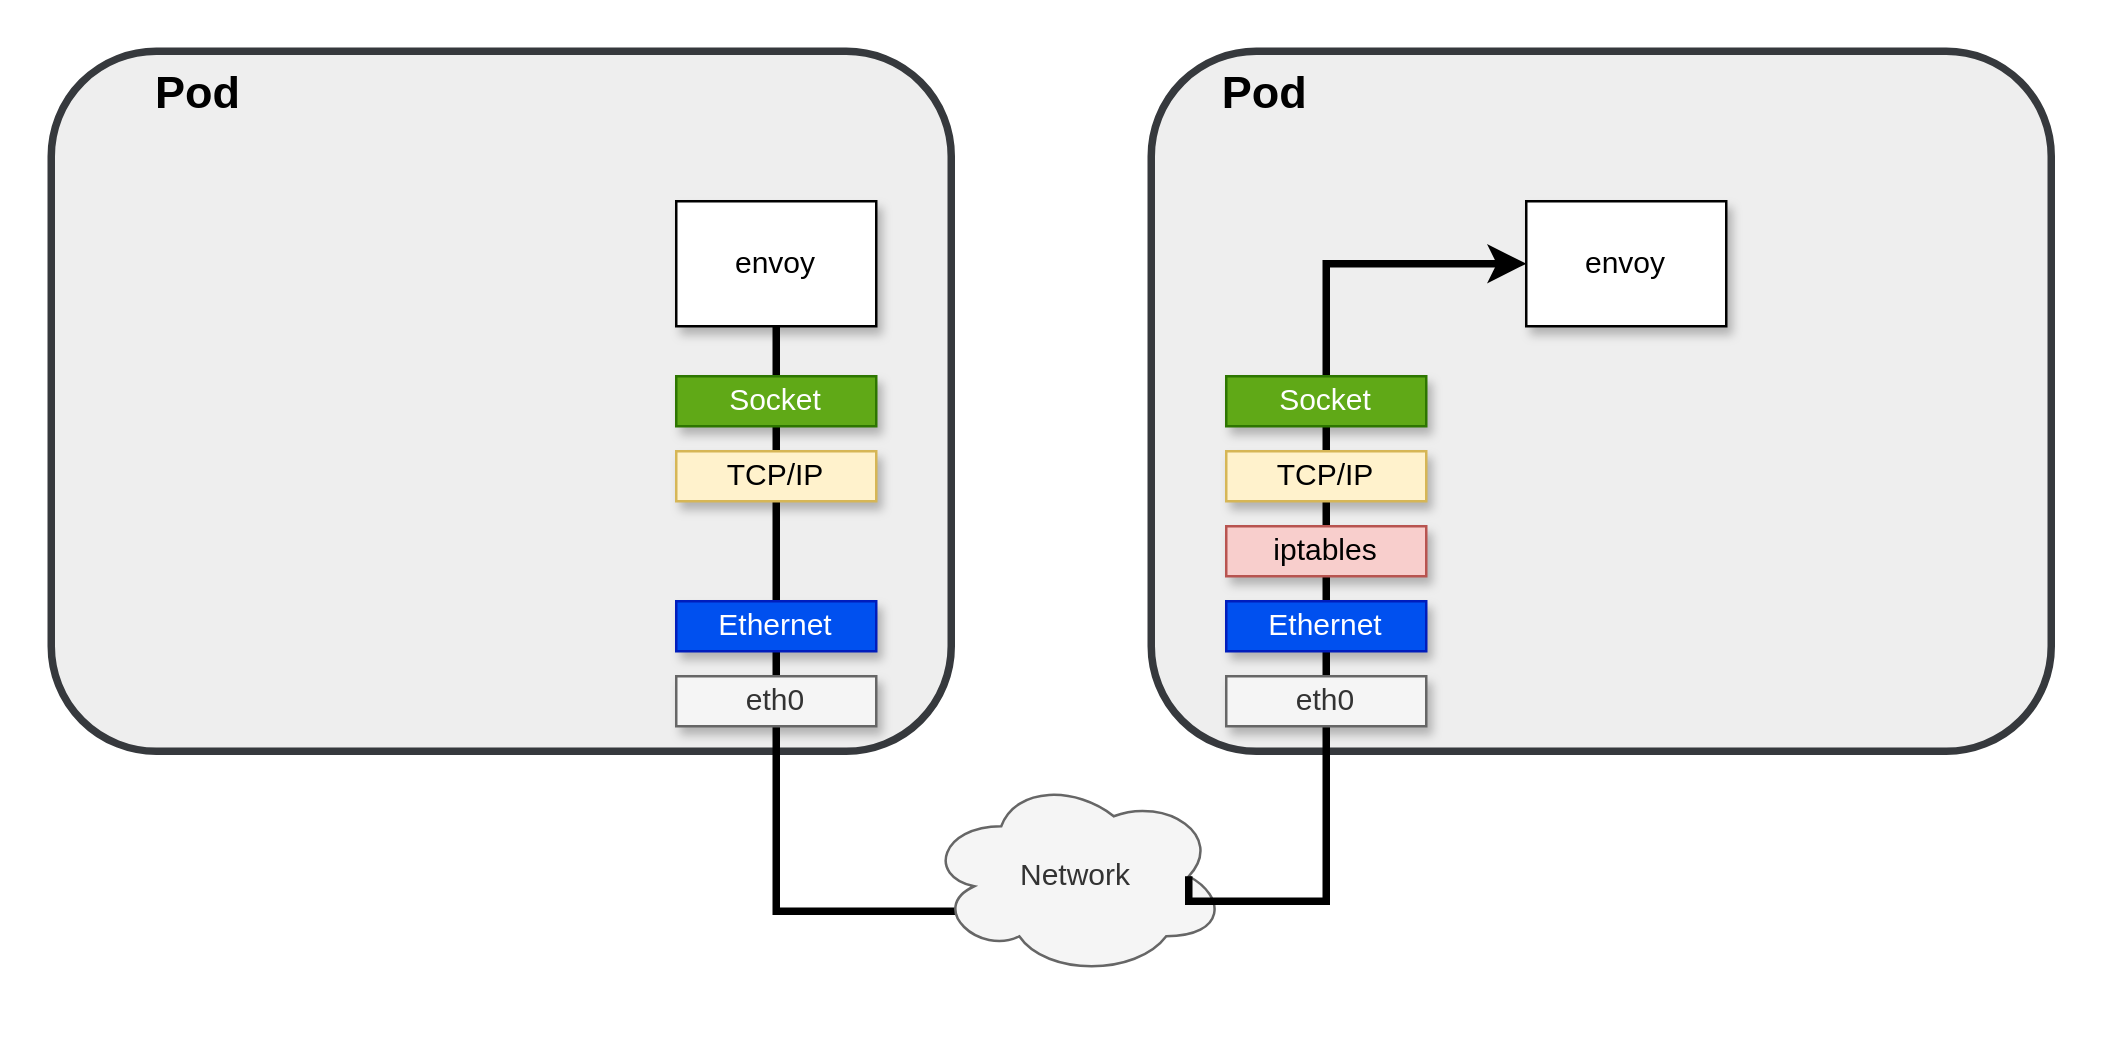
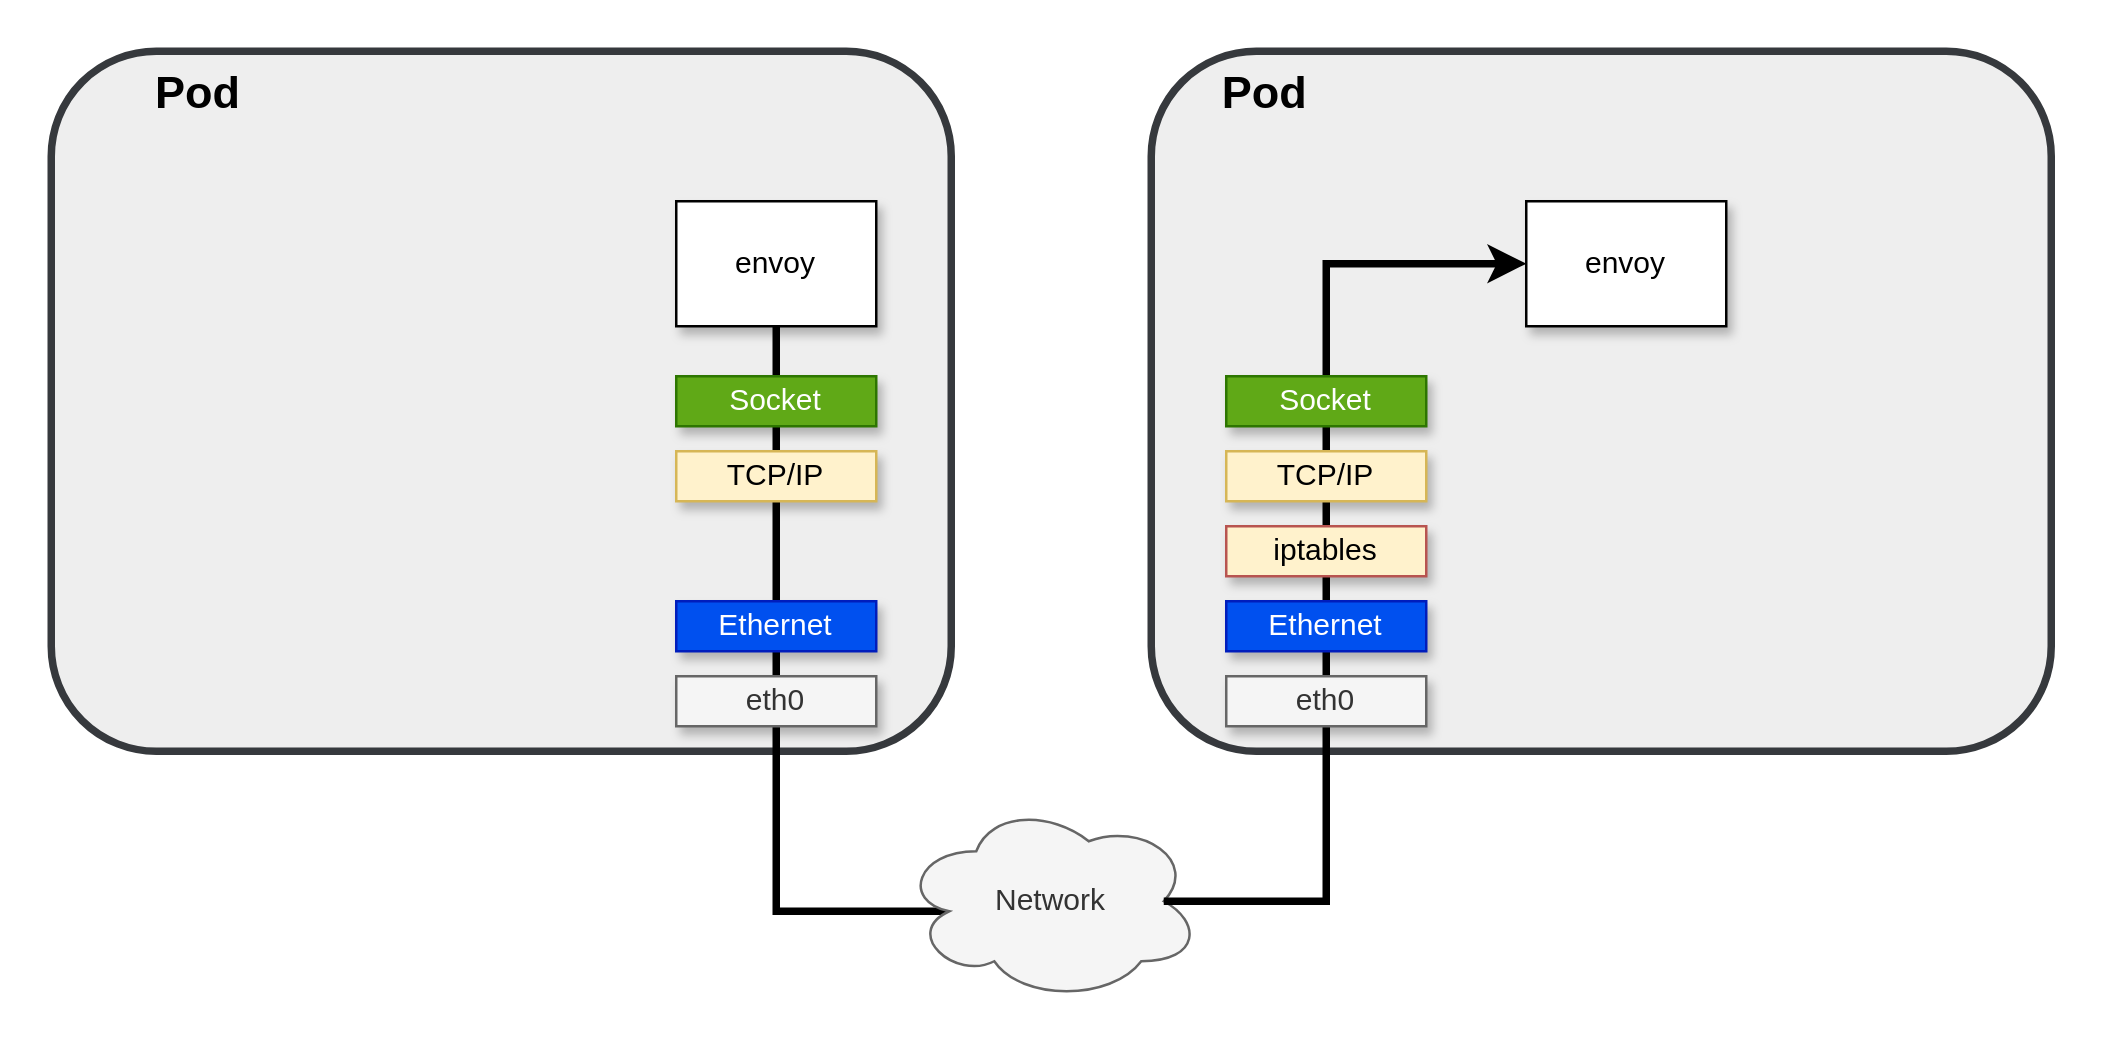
(1326, 551) -> (1326, 551)
(1076, 876) -> (1051, 901)
